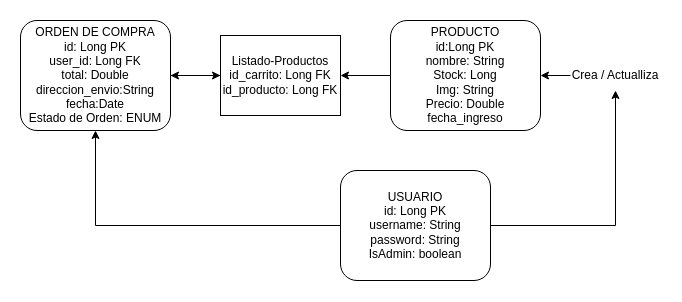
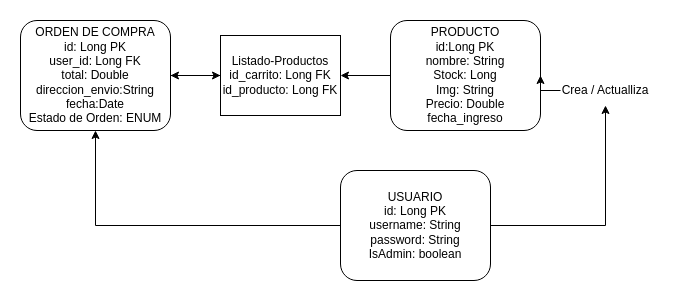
(616, 76) -> (606, 91)
